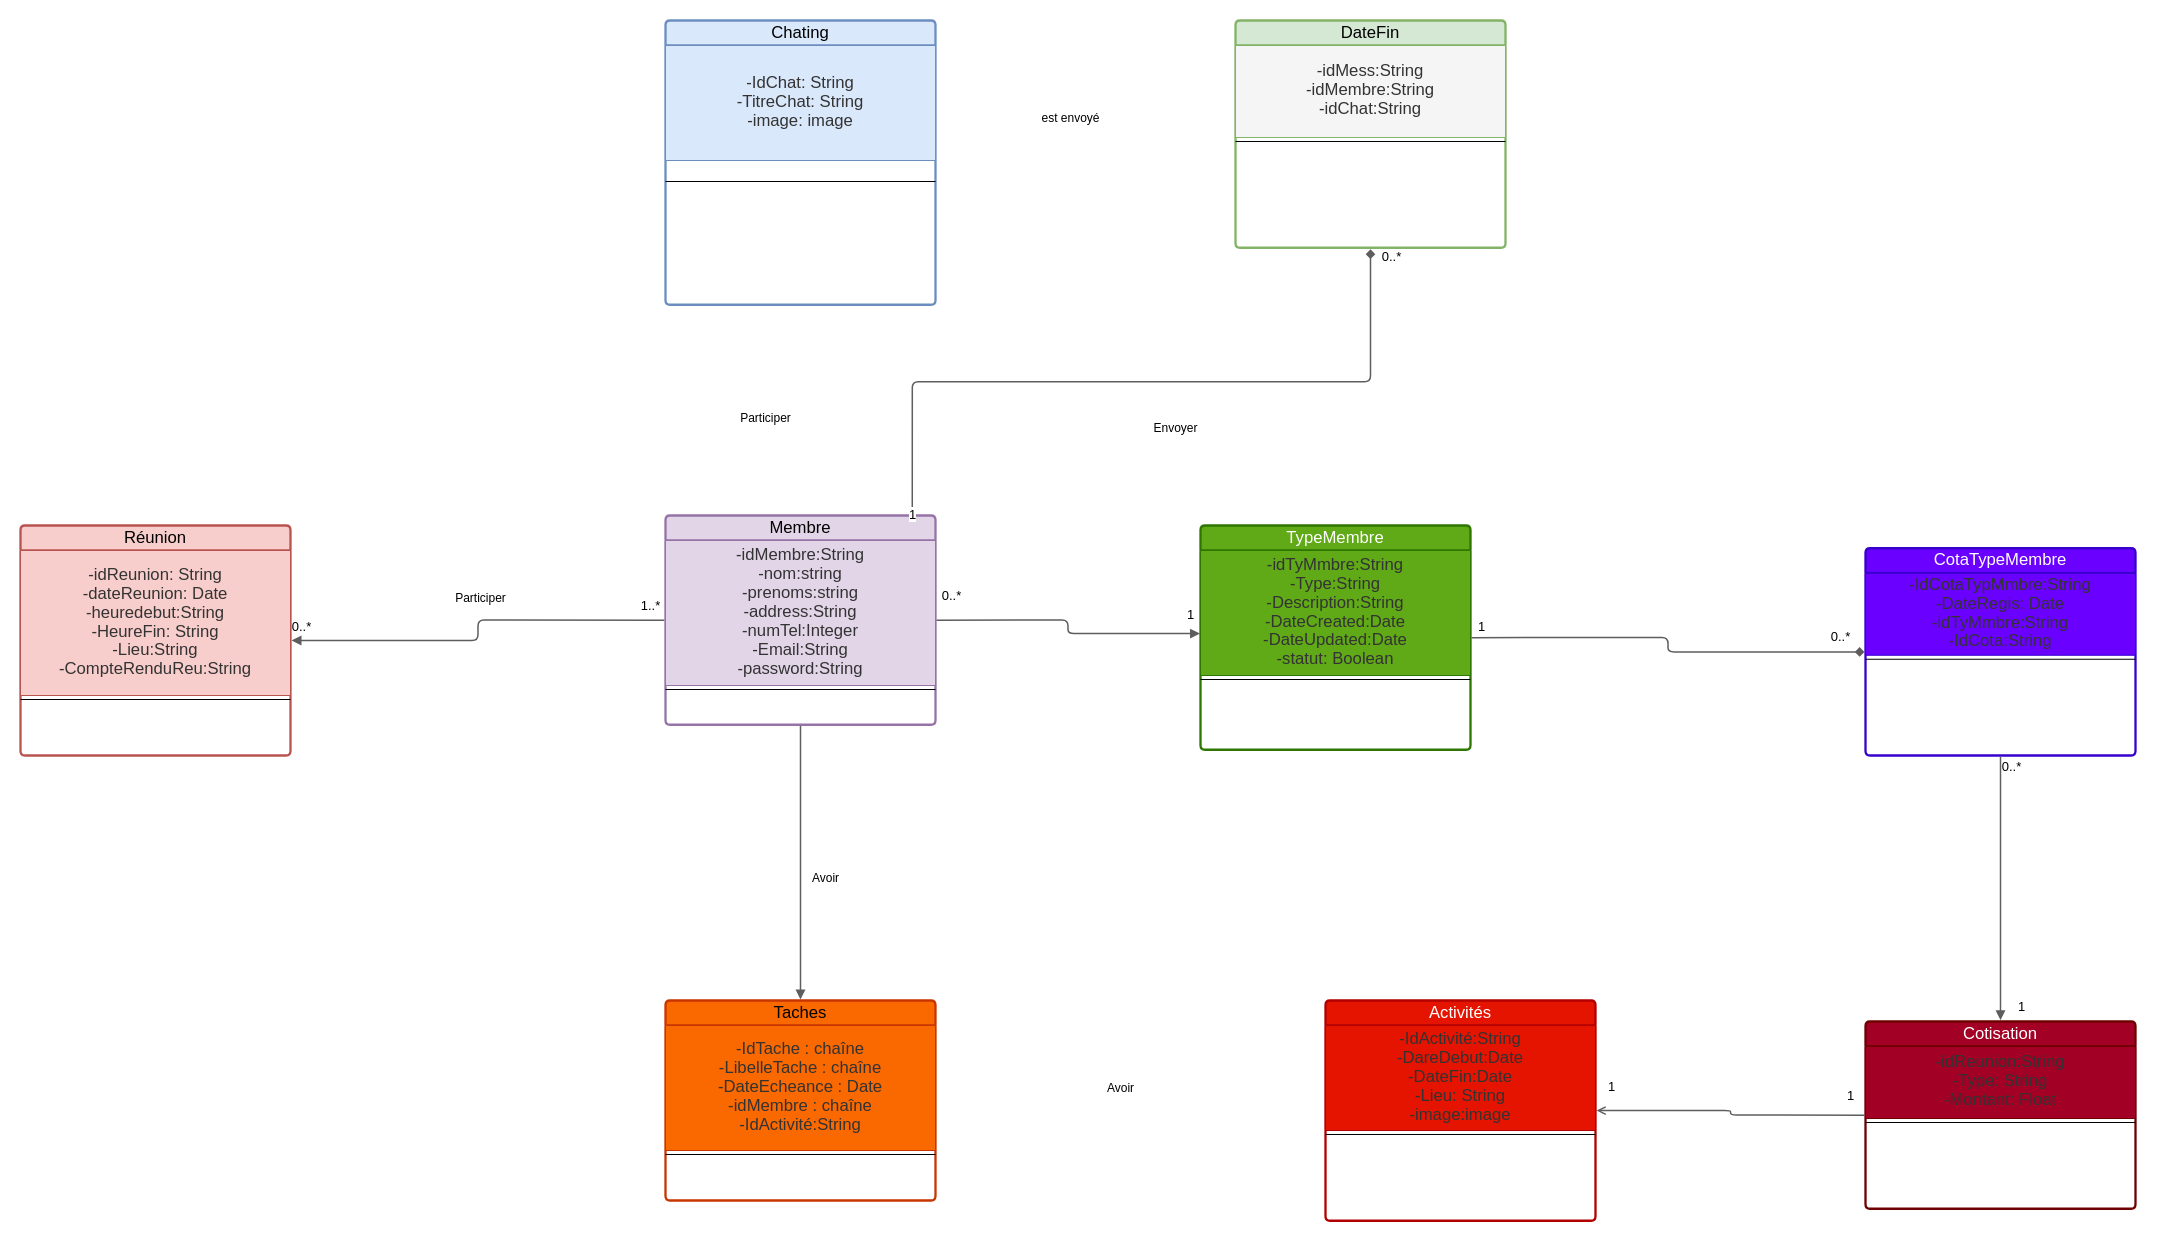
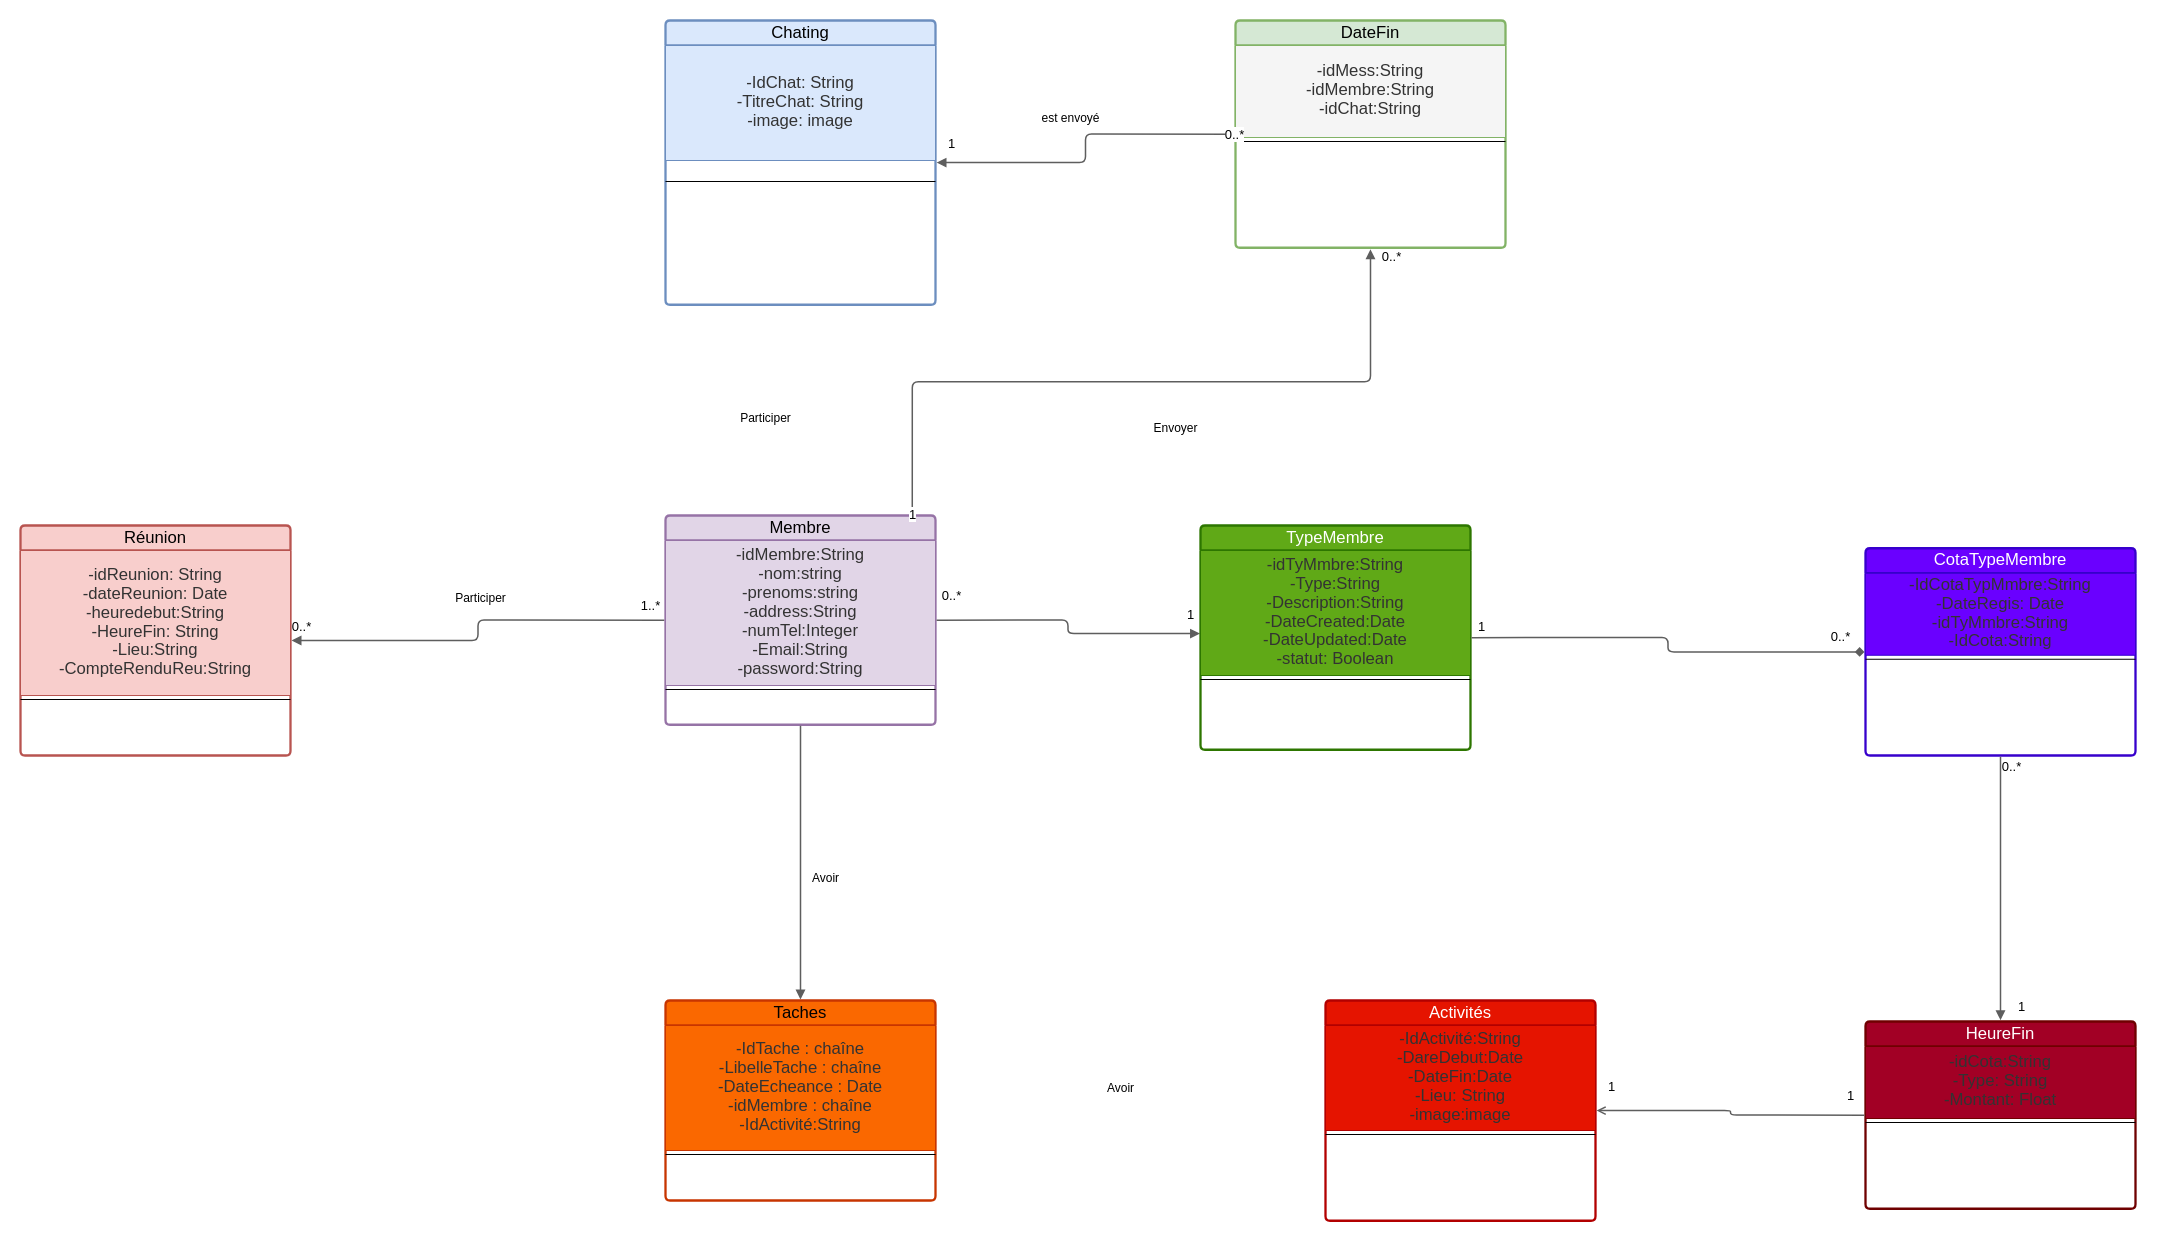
none -> (1086, 143)
(1371, 259) -> (1371, 260)
(2001, 1035) -> (2001, 1035)
(2001, 1083) -> (2001, 1083)
